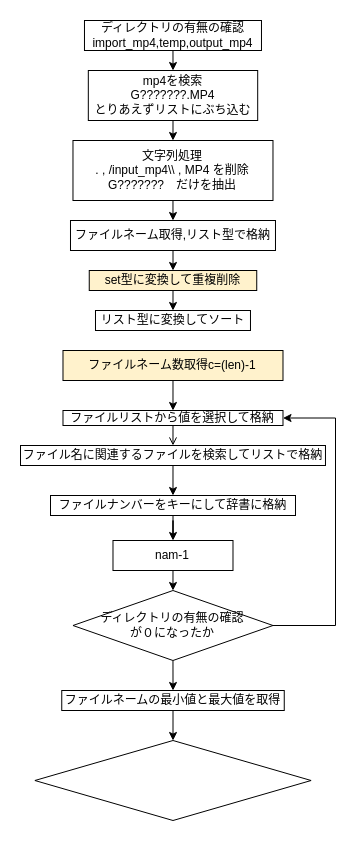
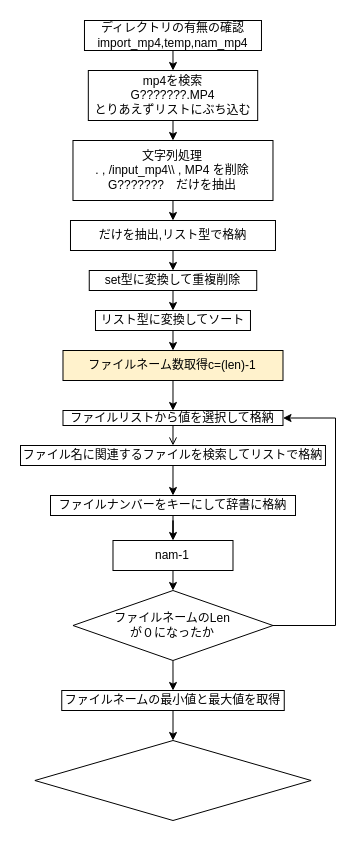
(173, 36) -> (173, 36)
(173, 236) -> (173, 236)
(173, 281) -> (173, 281)
none -> (173, 337)
(173, 626) -> (173, 626)
